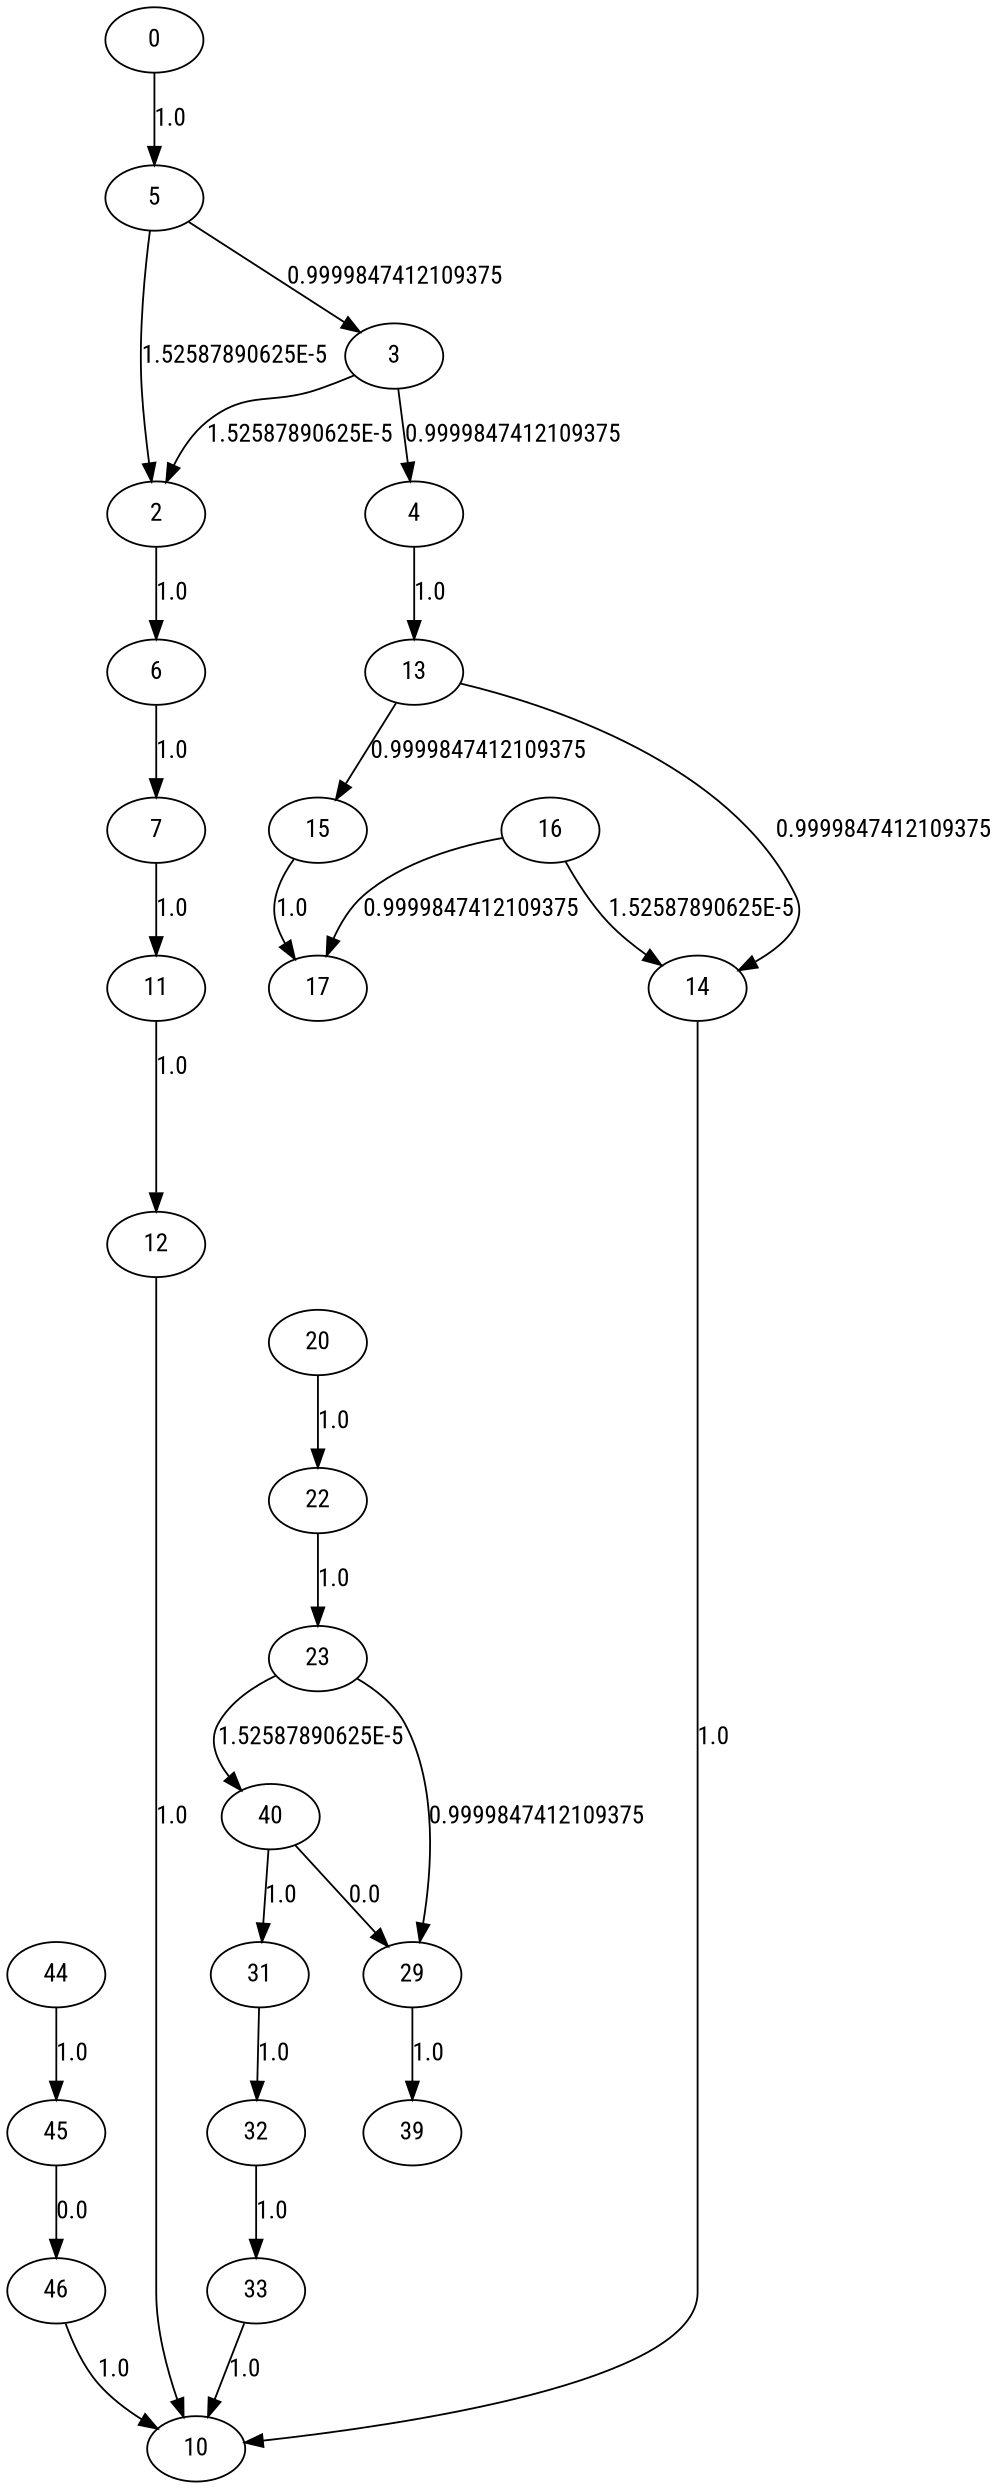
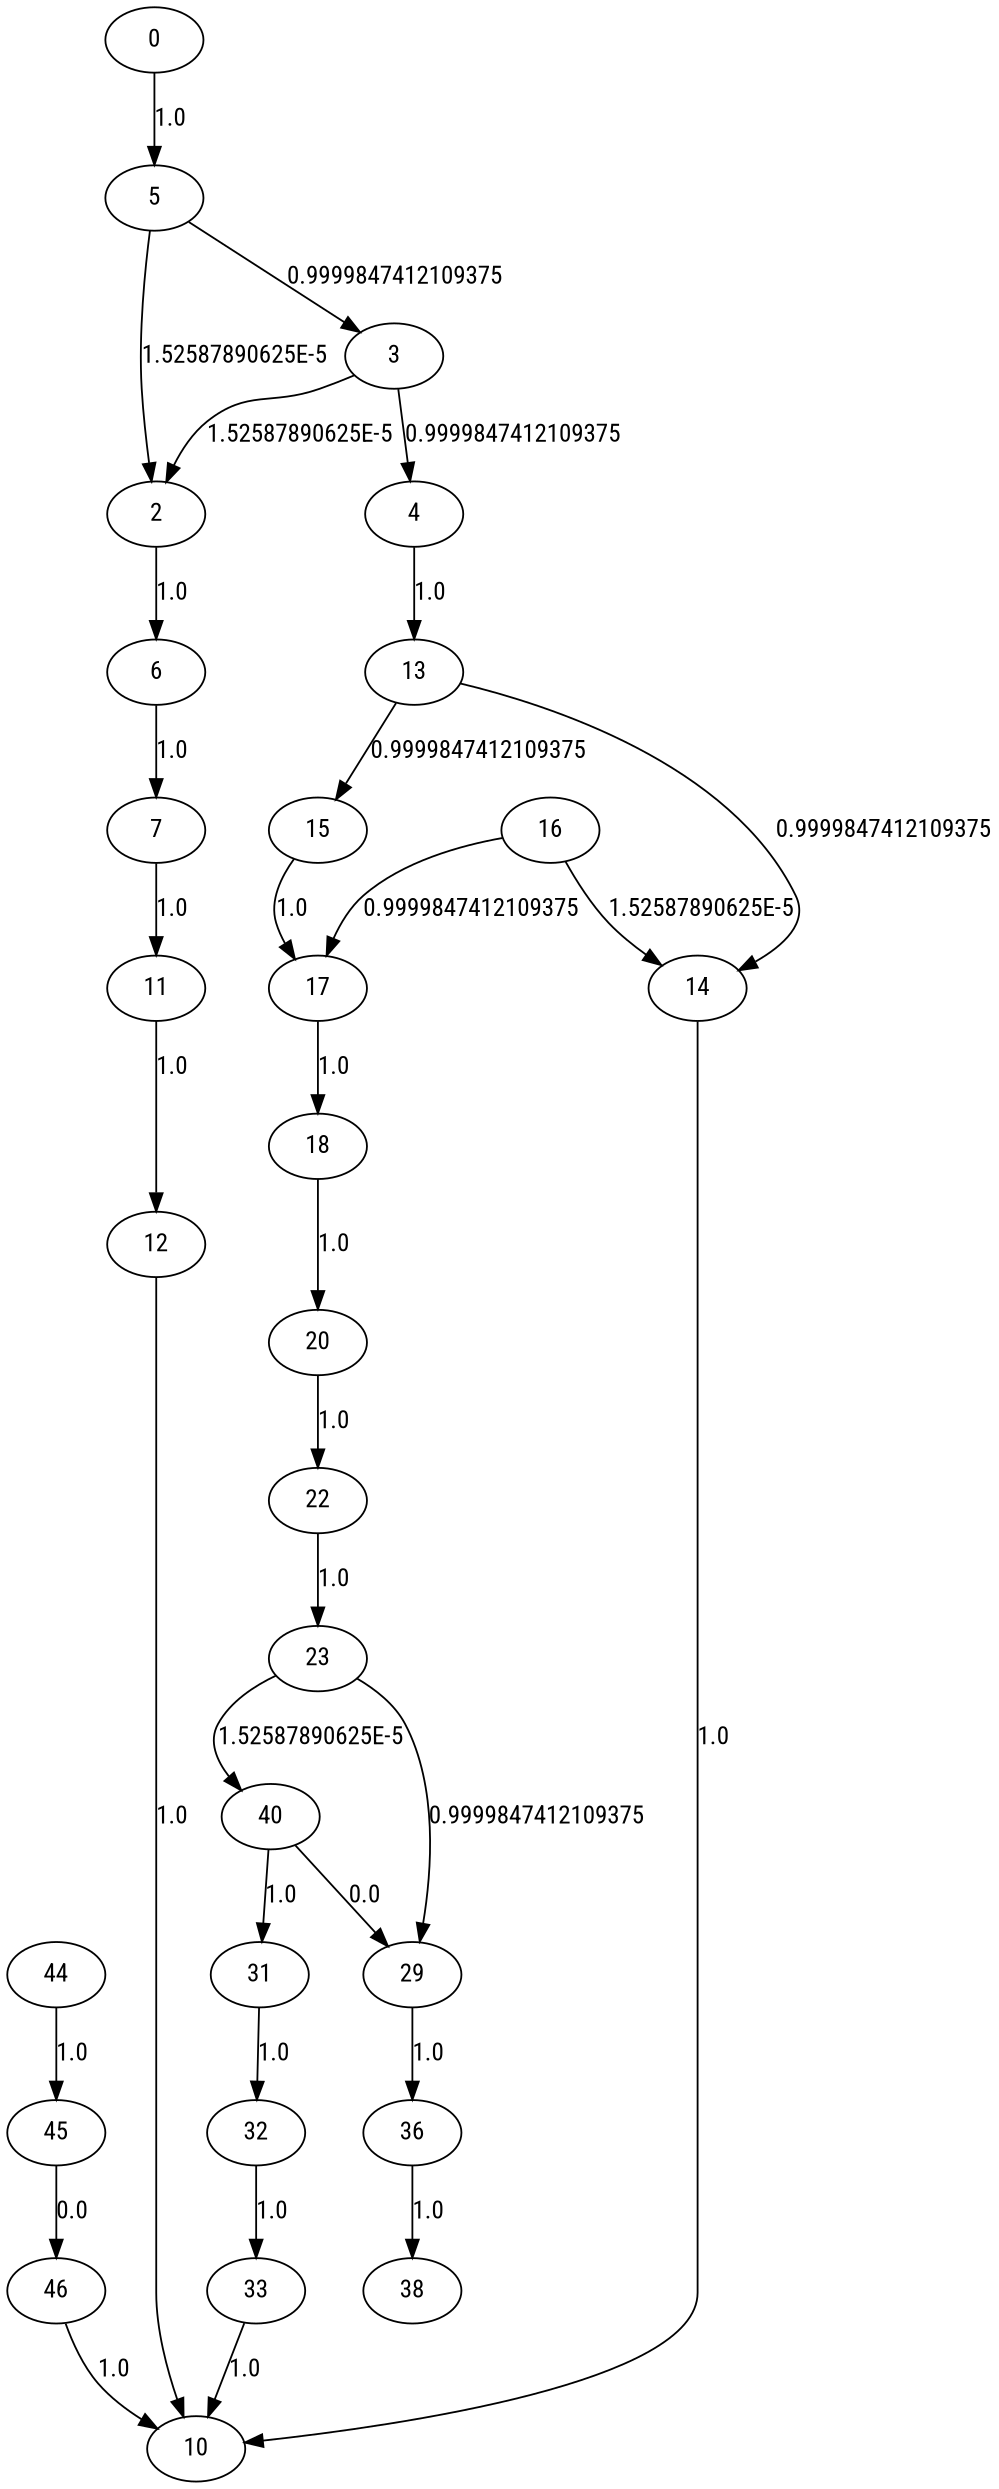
none -> (318, 1146)
(412, 2133) -> (412, 2133)
none -> (412, 2291)
